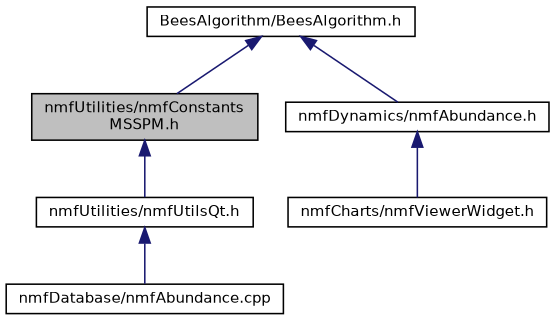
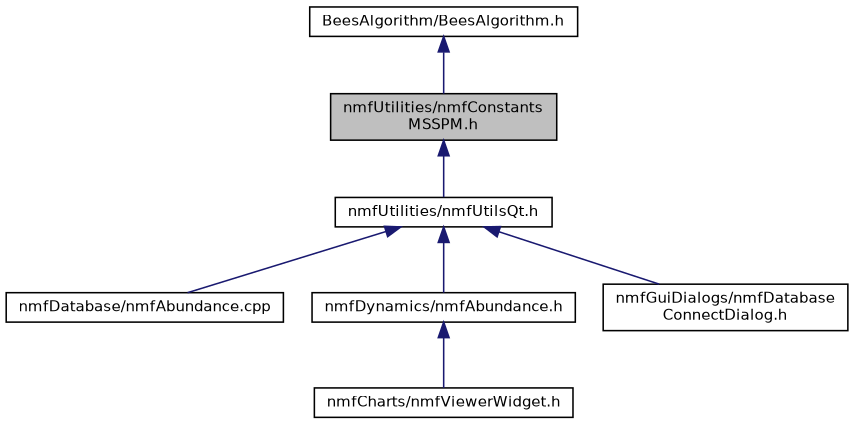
(356, 74) -> (444, 268)
none -> (726, 307)
